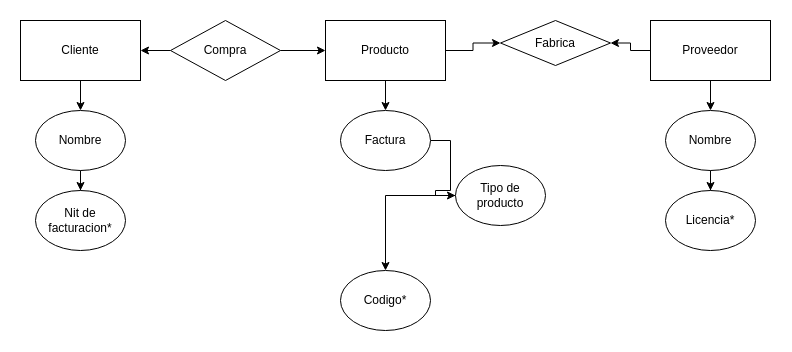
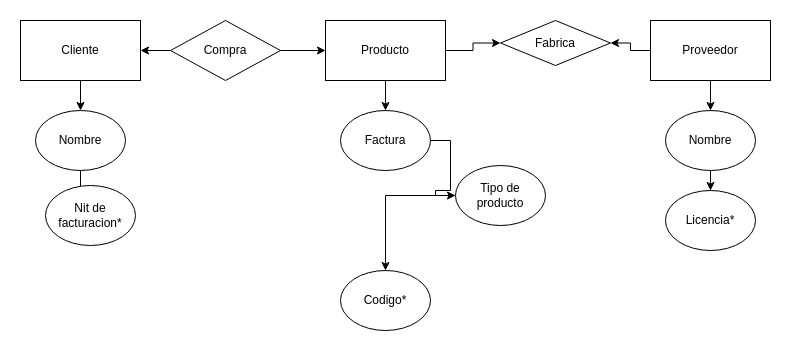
(81, 221) -> (91, 216)
